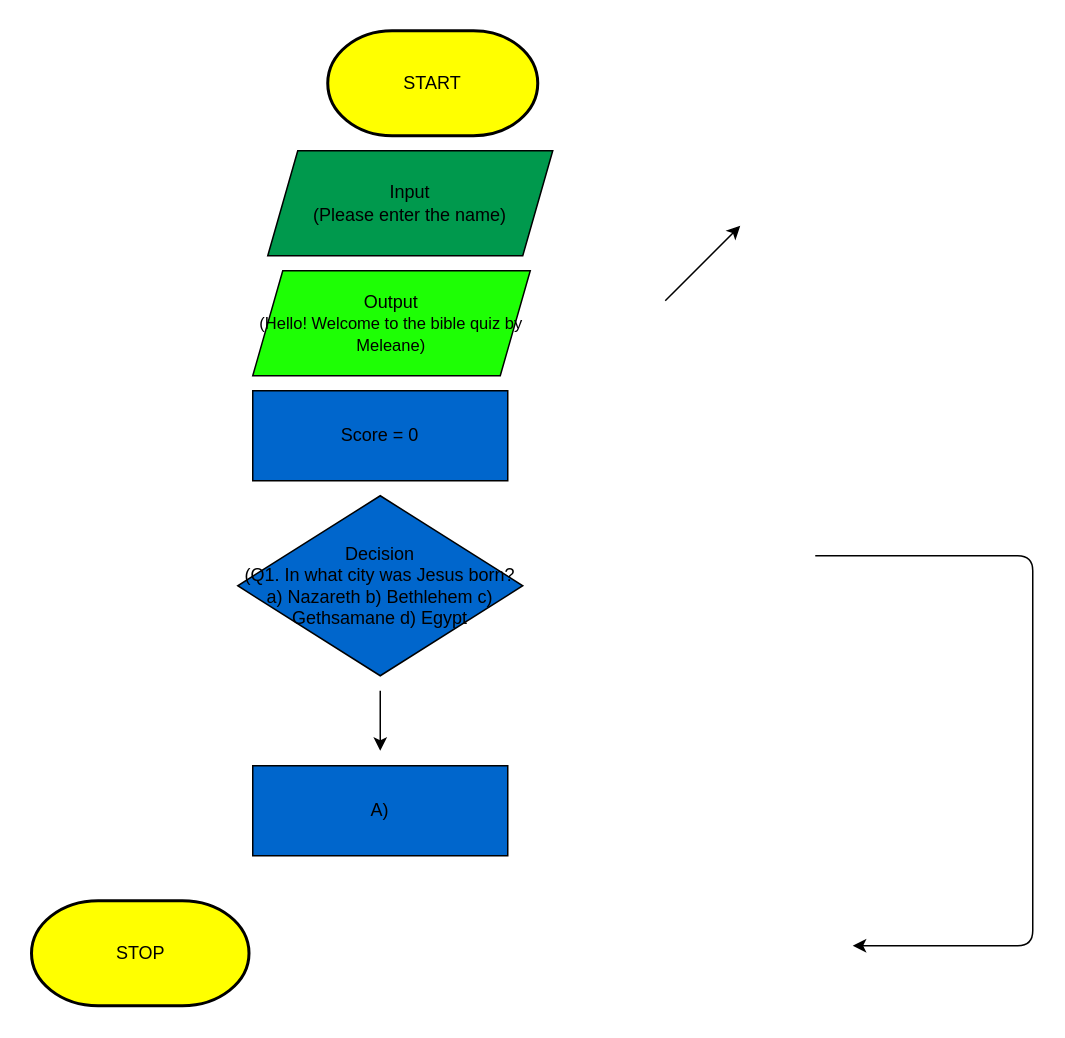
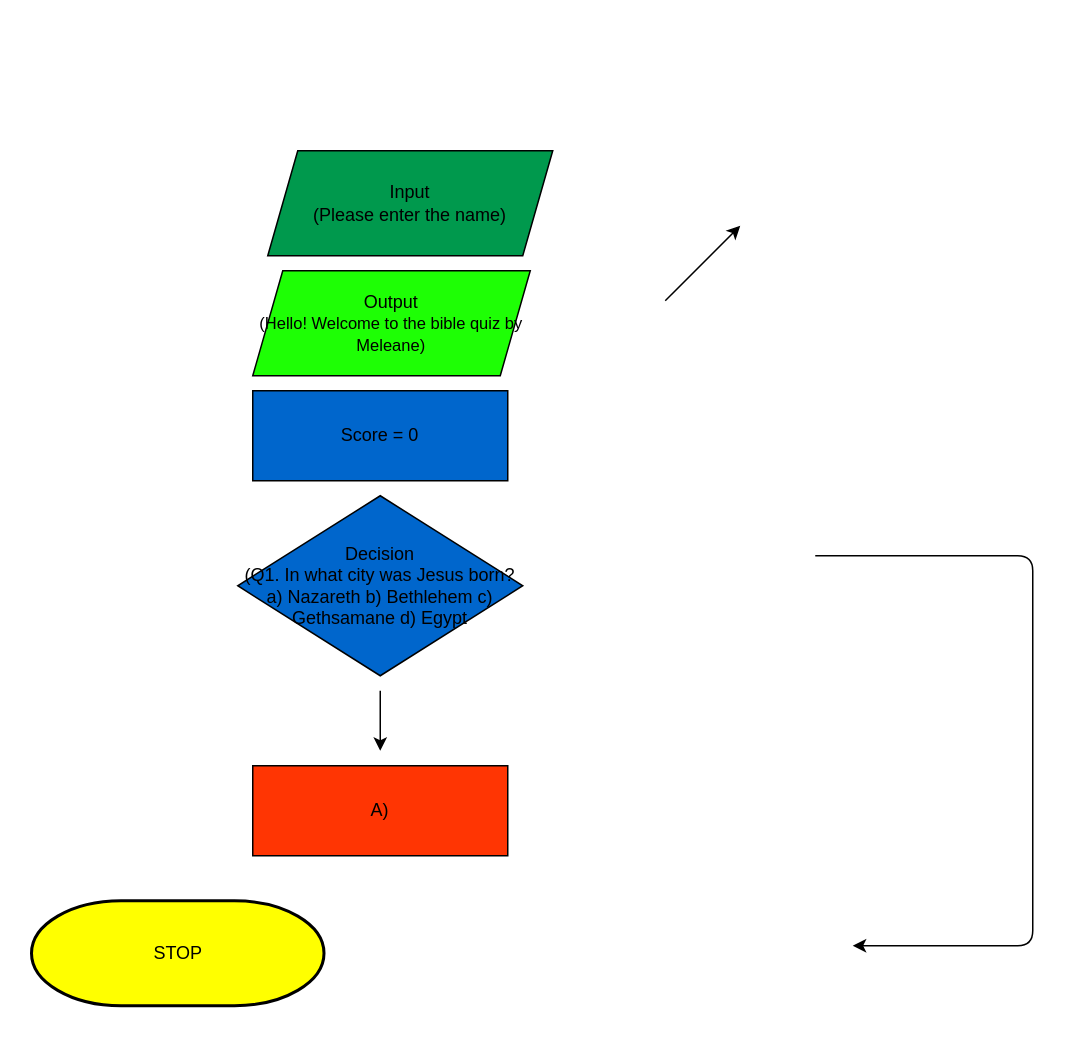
(433, 83) -> none
(380, 811) -> (380, 811)
(140, 953) -> (178, 953)
